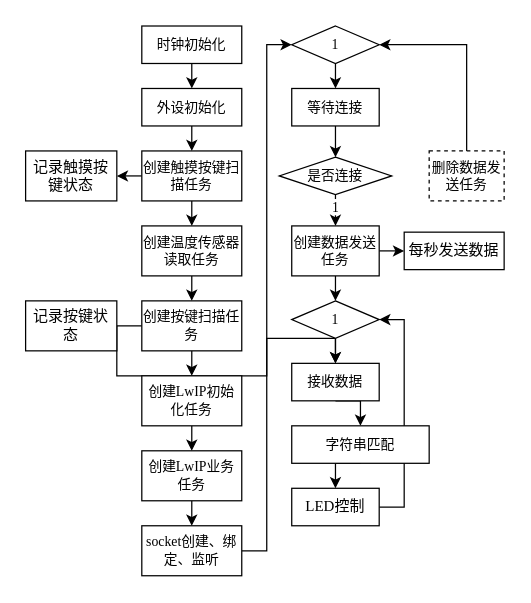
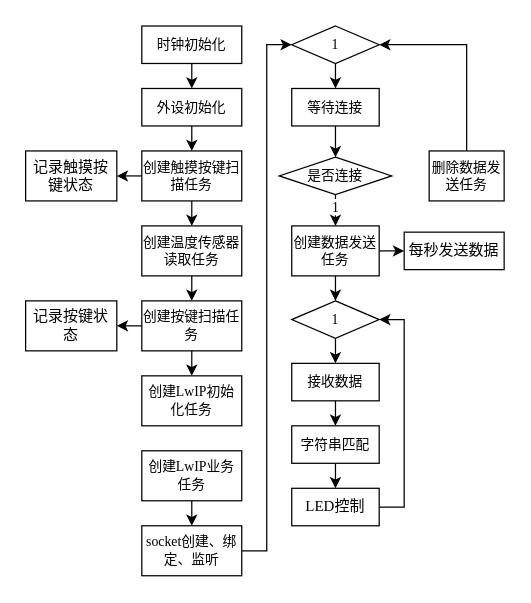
(467, 176) -> (467, 176)
(300, 338) -> (127, 326)
(192, 434) -> none
(361, 444) -> (336, 444)
